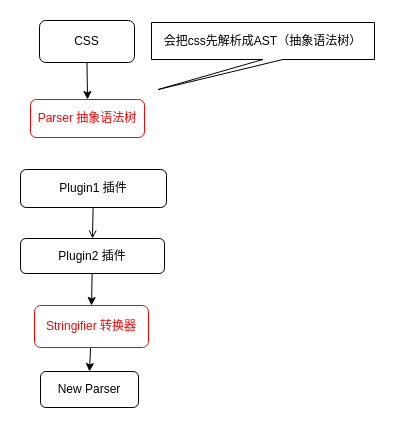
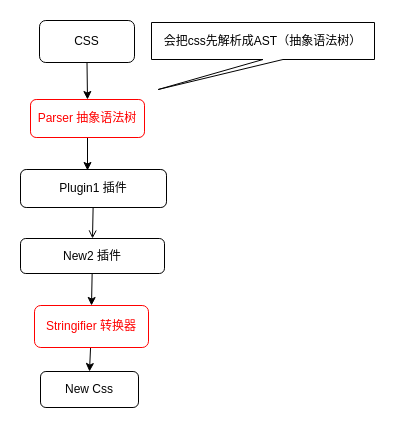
none -> (88, 151)
(93, 257) -> (93, 257)
(90, 390) -> (90, 390)
